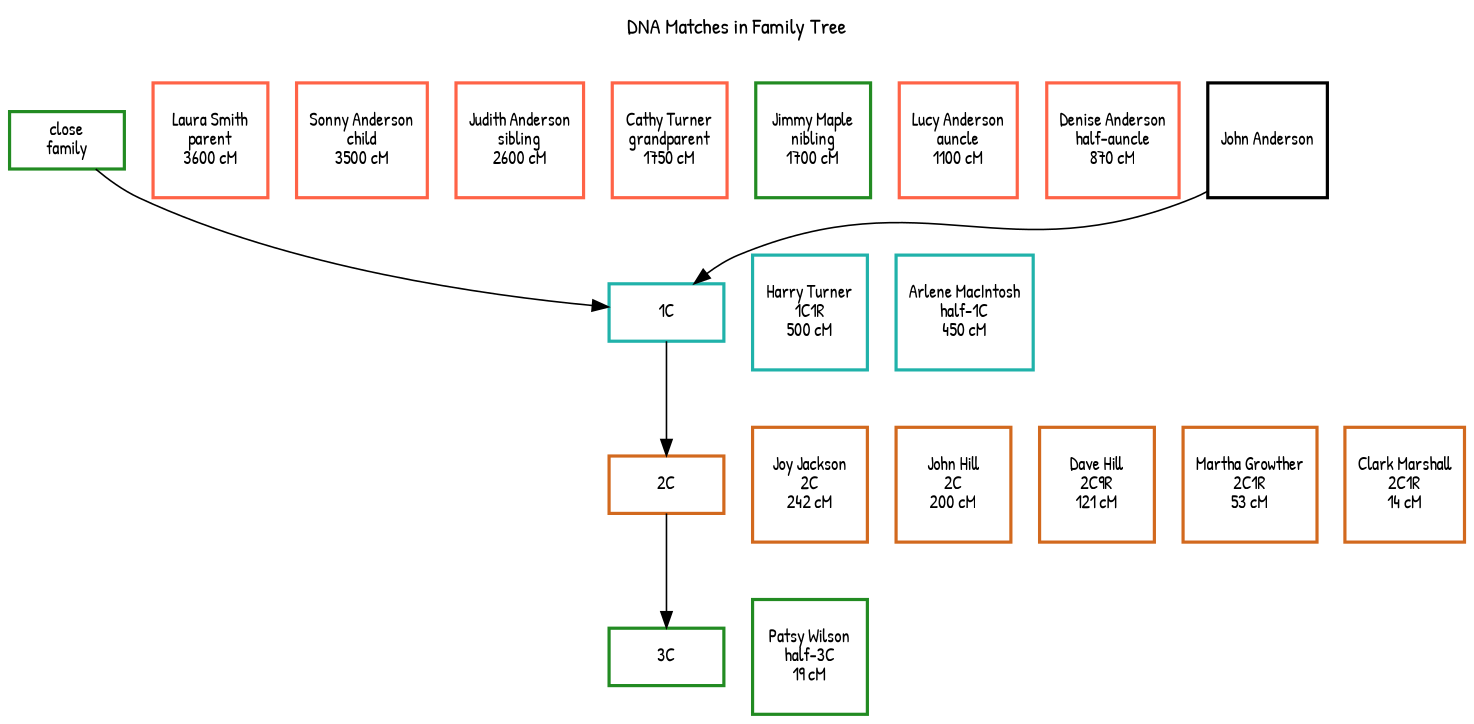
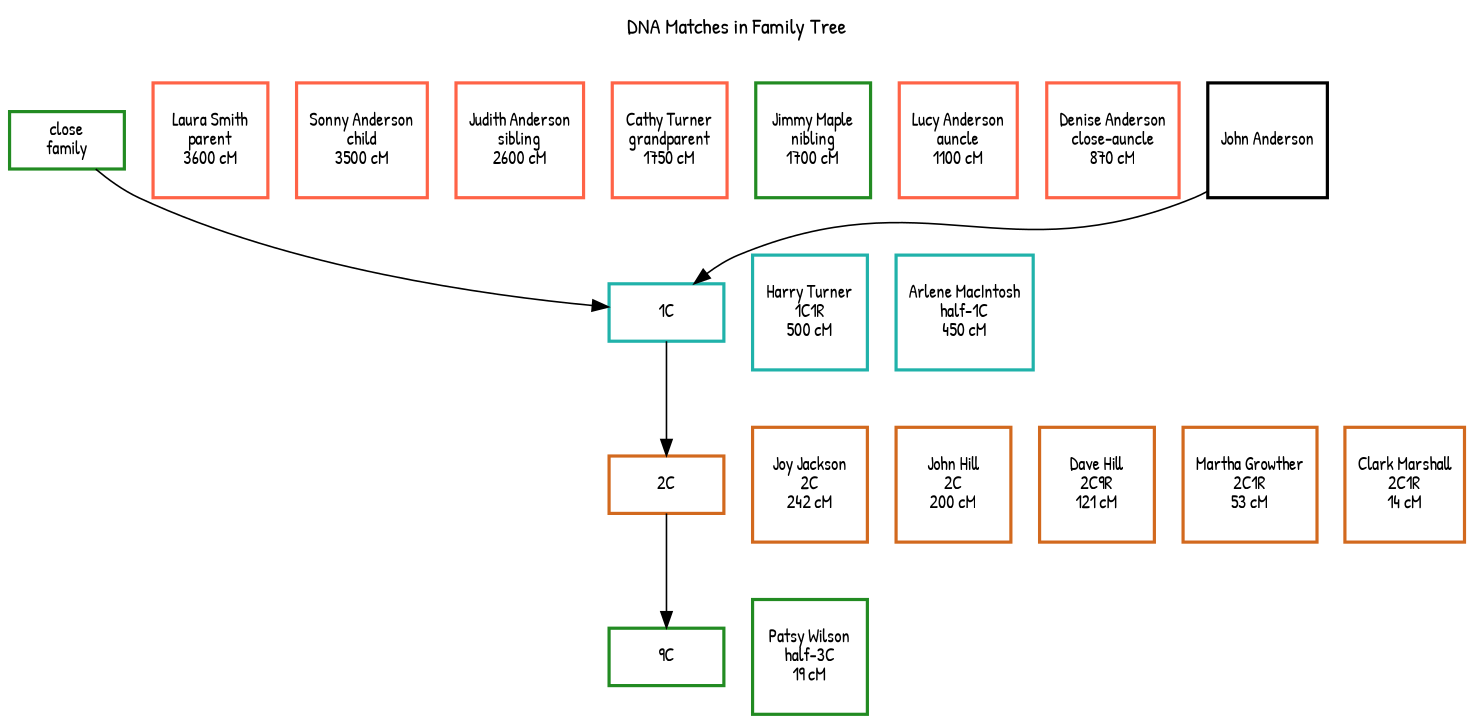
(1113, 140) -> (1113, 140)
(666, 657) -> (666, 657)
